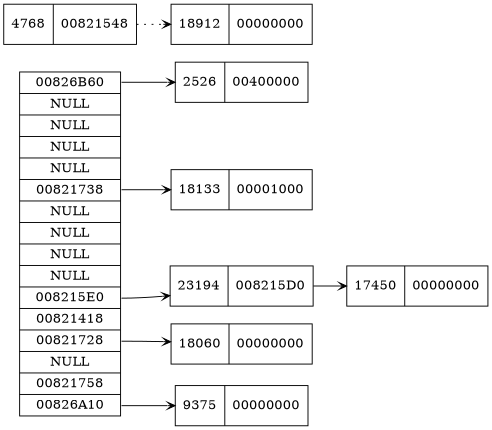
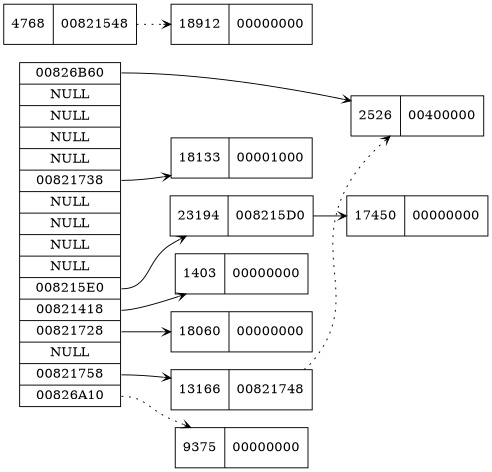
none -> (242, 274)
none -> (242, 390)
(144, 406) -> (153, 409)
